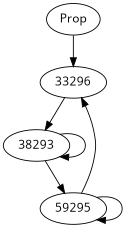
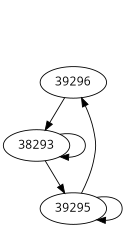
(73, 19) -> none
(73, 82) -> (73, 82)
(73, 209) -> (73, 209)
